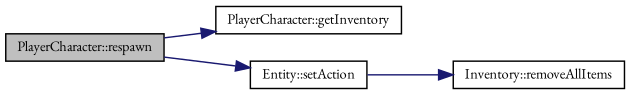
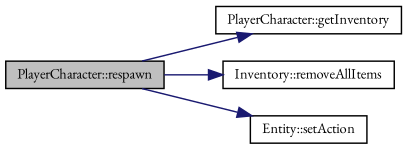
(403, 75) -> (186, 75)
